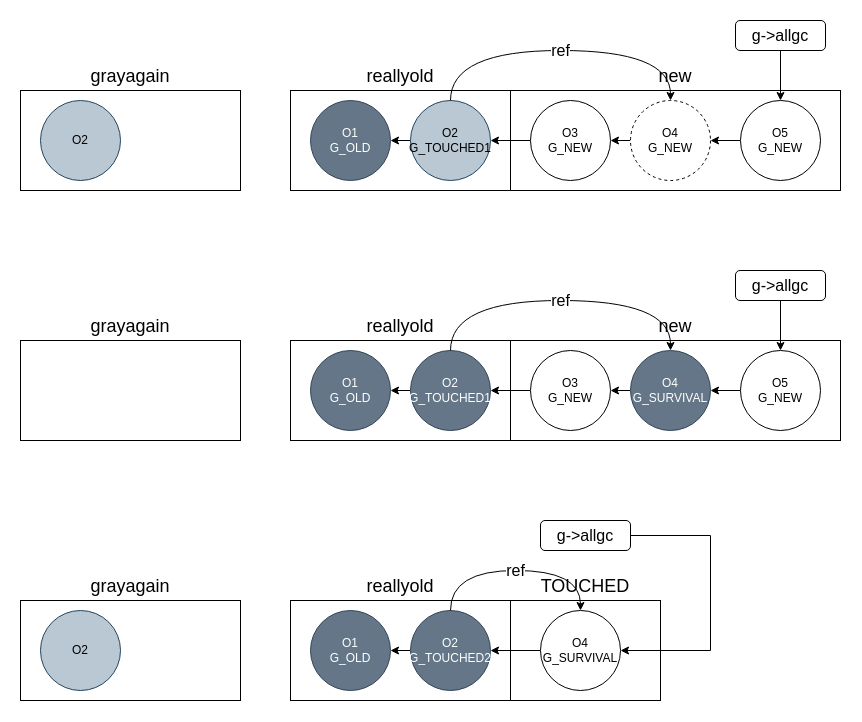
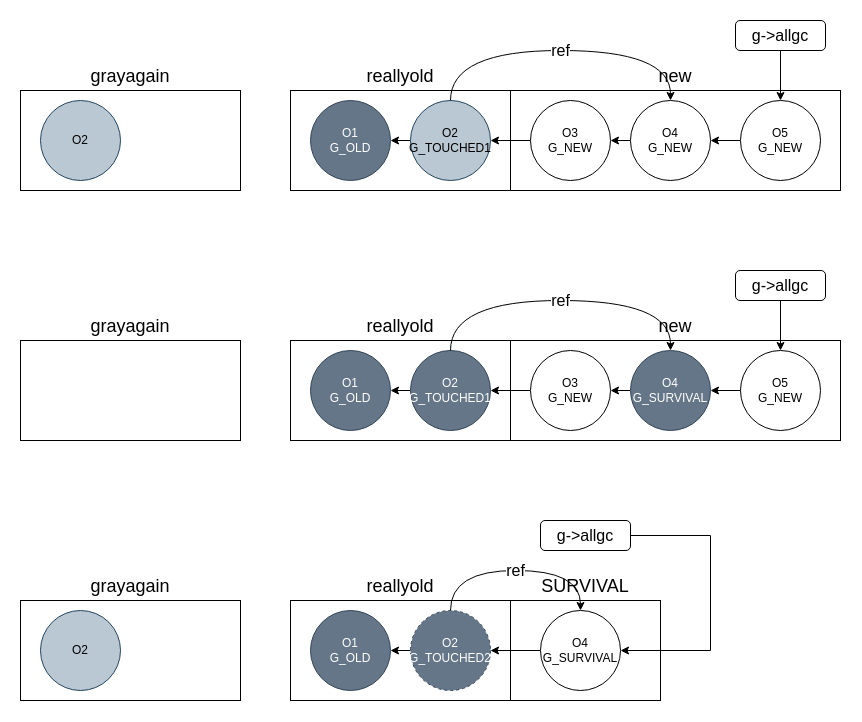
(671, 141) -> (671, 141)
(586, 590) -> (586, 590)
(451, 651) -> (451, 651)
